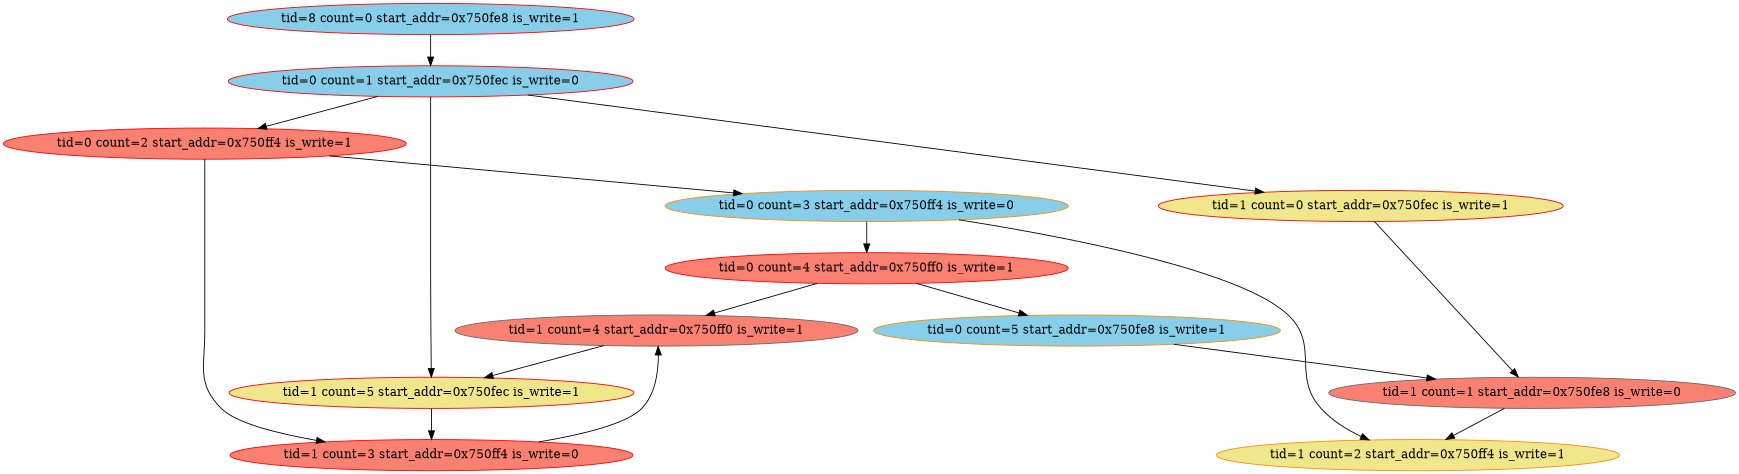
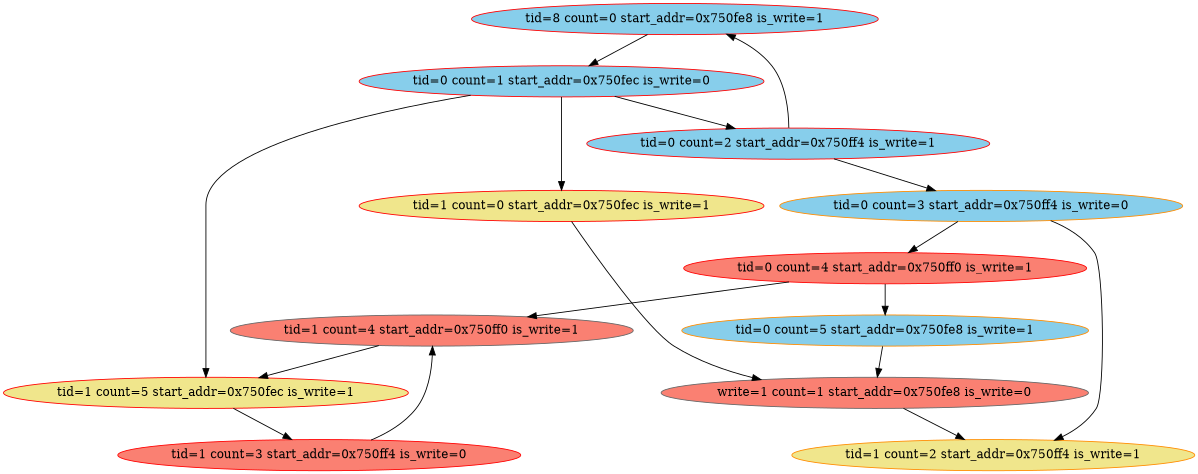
(205, 144) -> (788, 144)
(205, 337) -> (777, 74)
(1532, 393) -> (875, 393)
